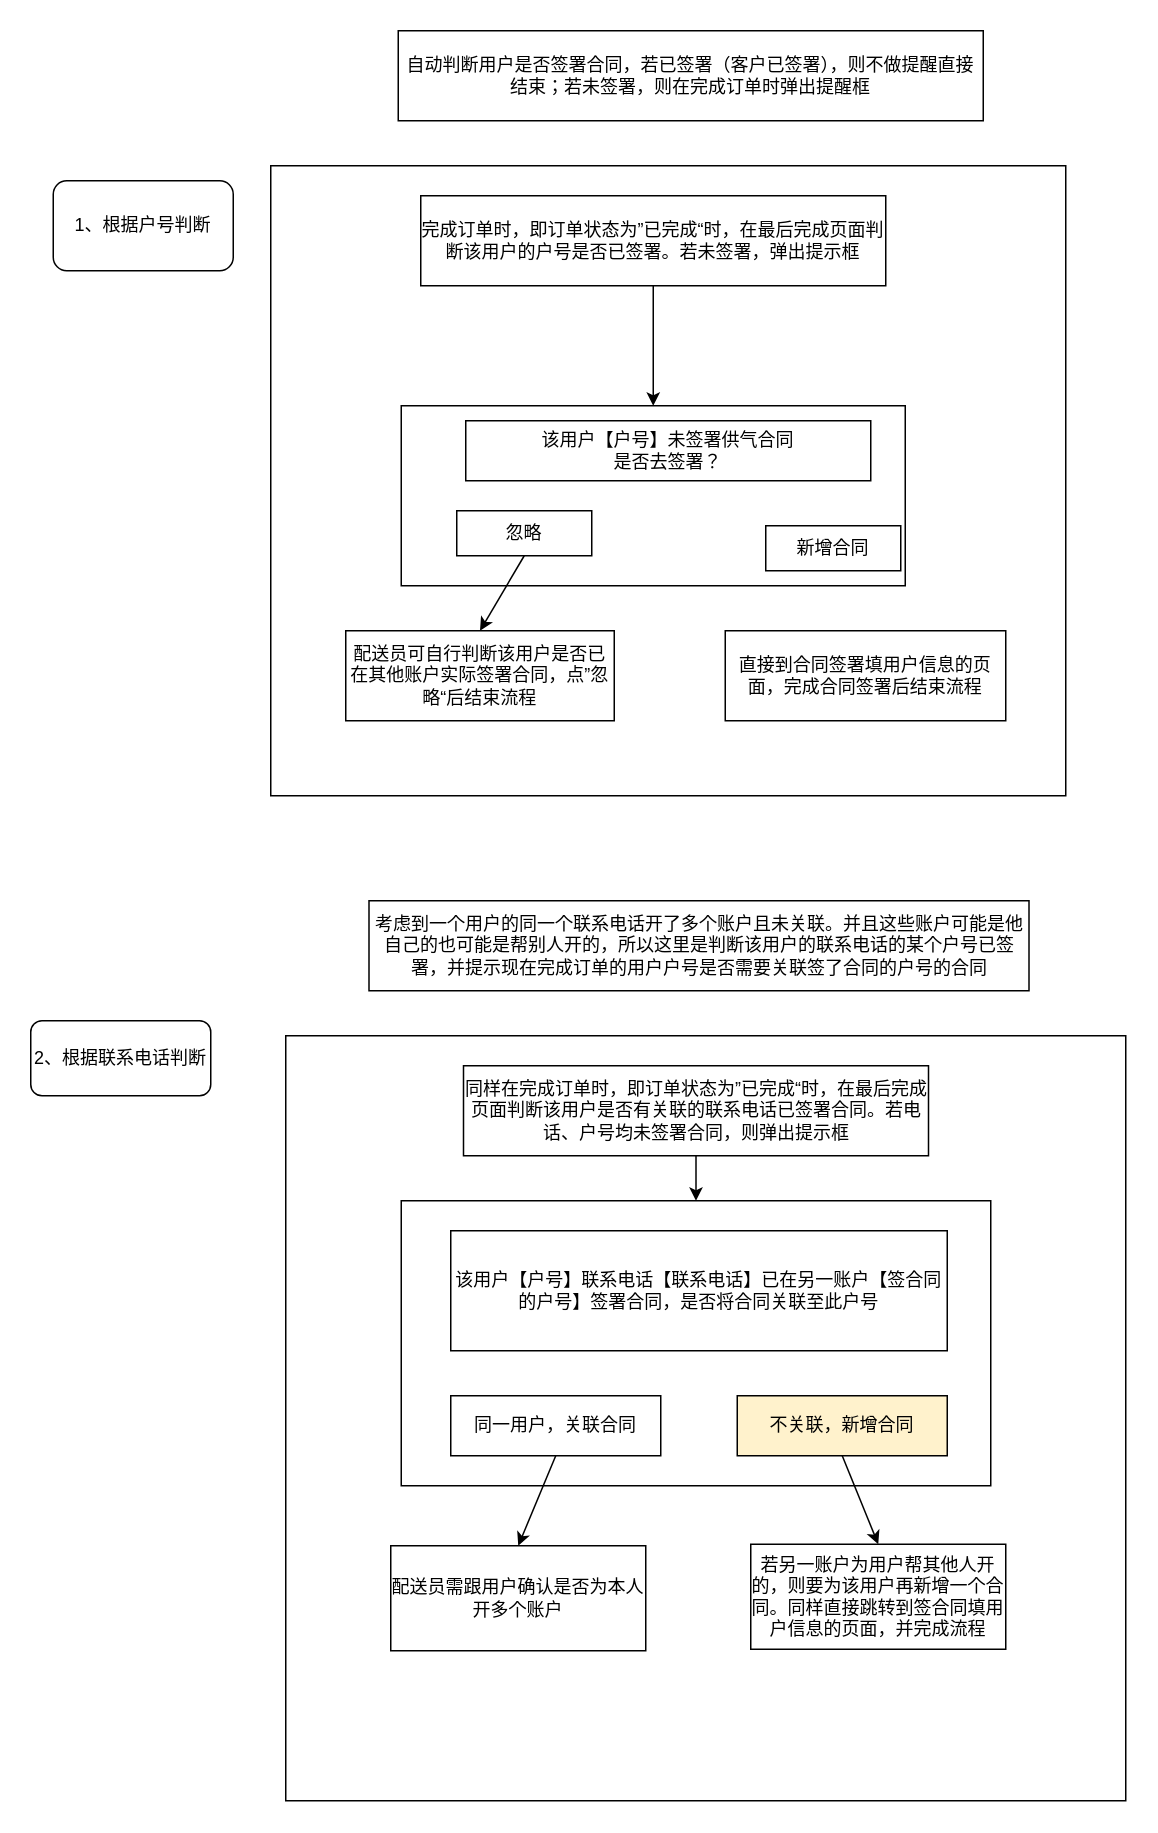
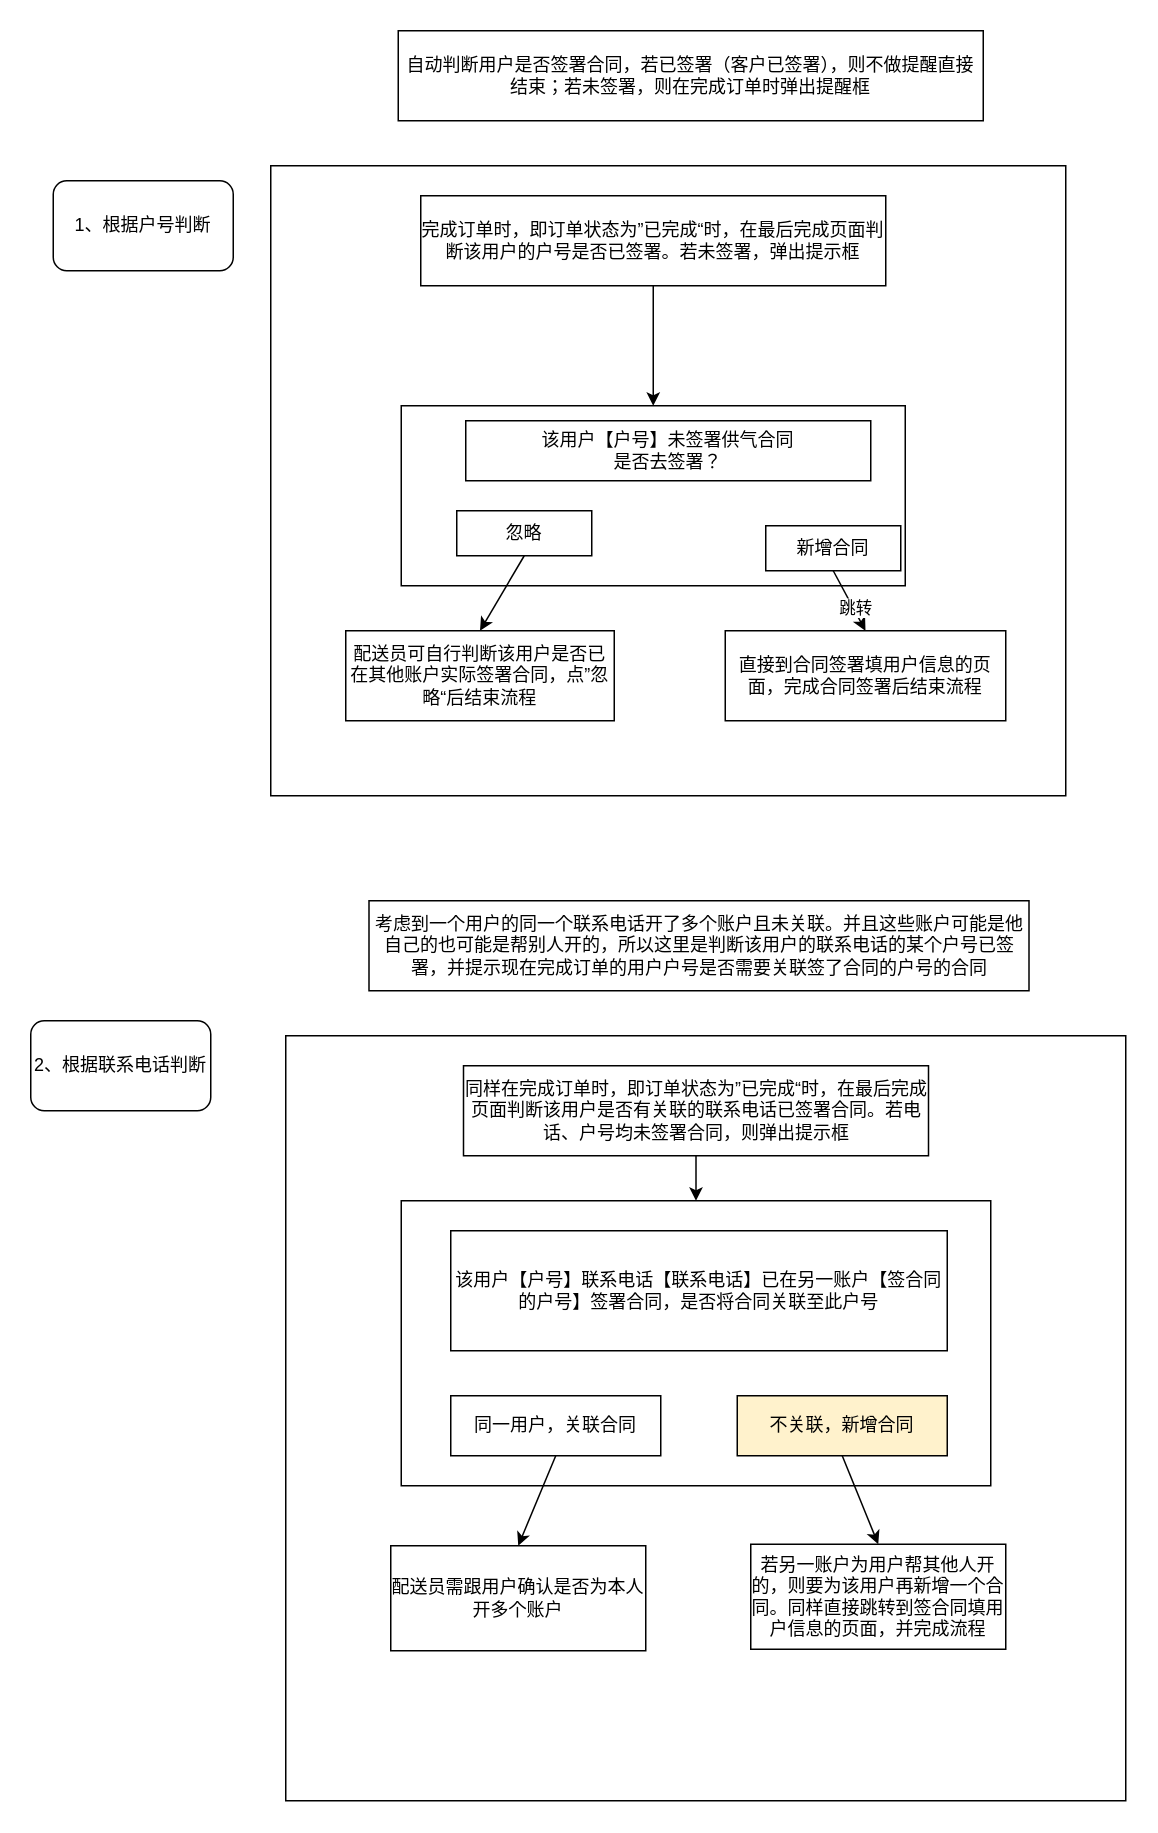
none -> (847, 597)
(121, 1058) -> (121, 1066)
